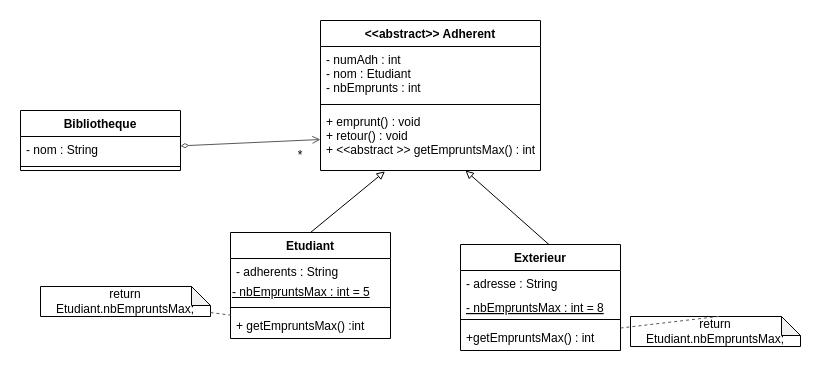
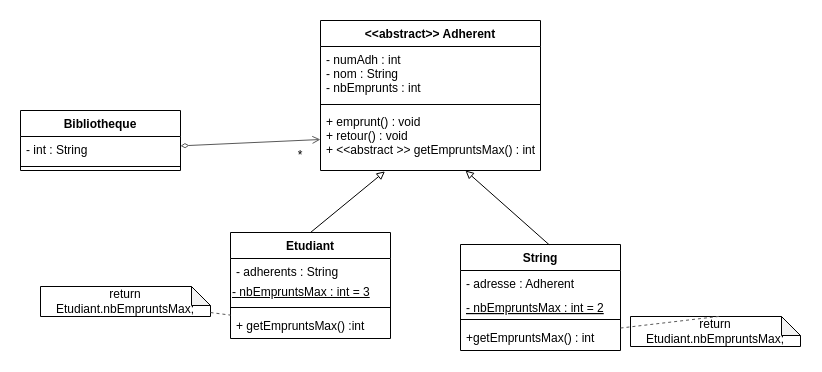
(365, 60) -> (365, 60)
(65, 150) -> (64, 150)
(540, 258) -> (540, 258)
(519, 284) -> (527, 284)
(306, 293) -> (306, 293)
(539, 308) -> (539, 308)
